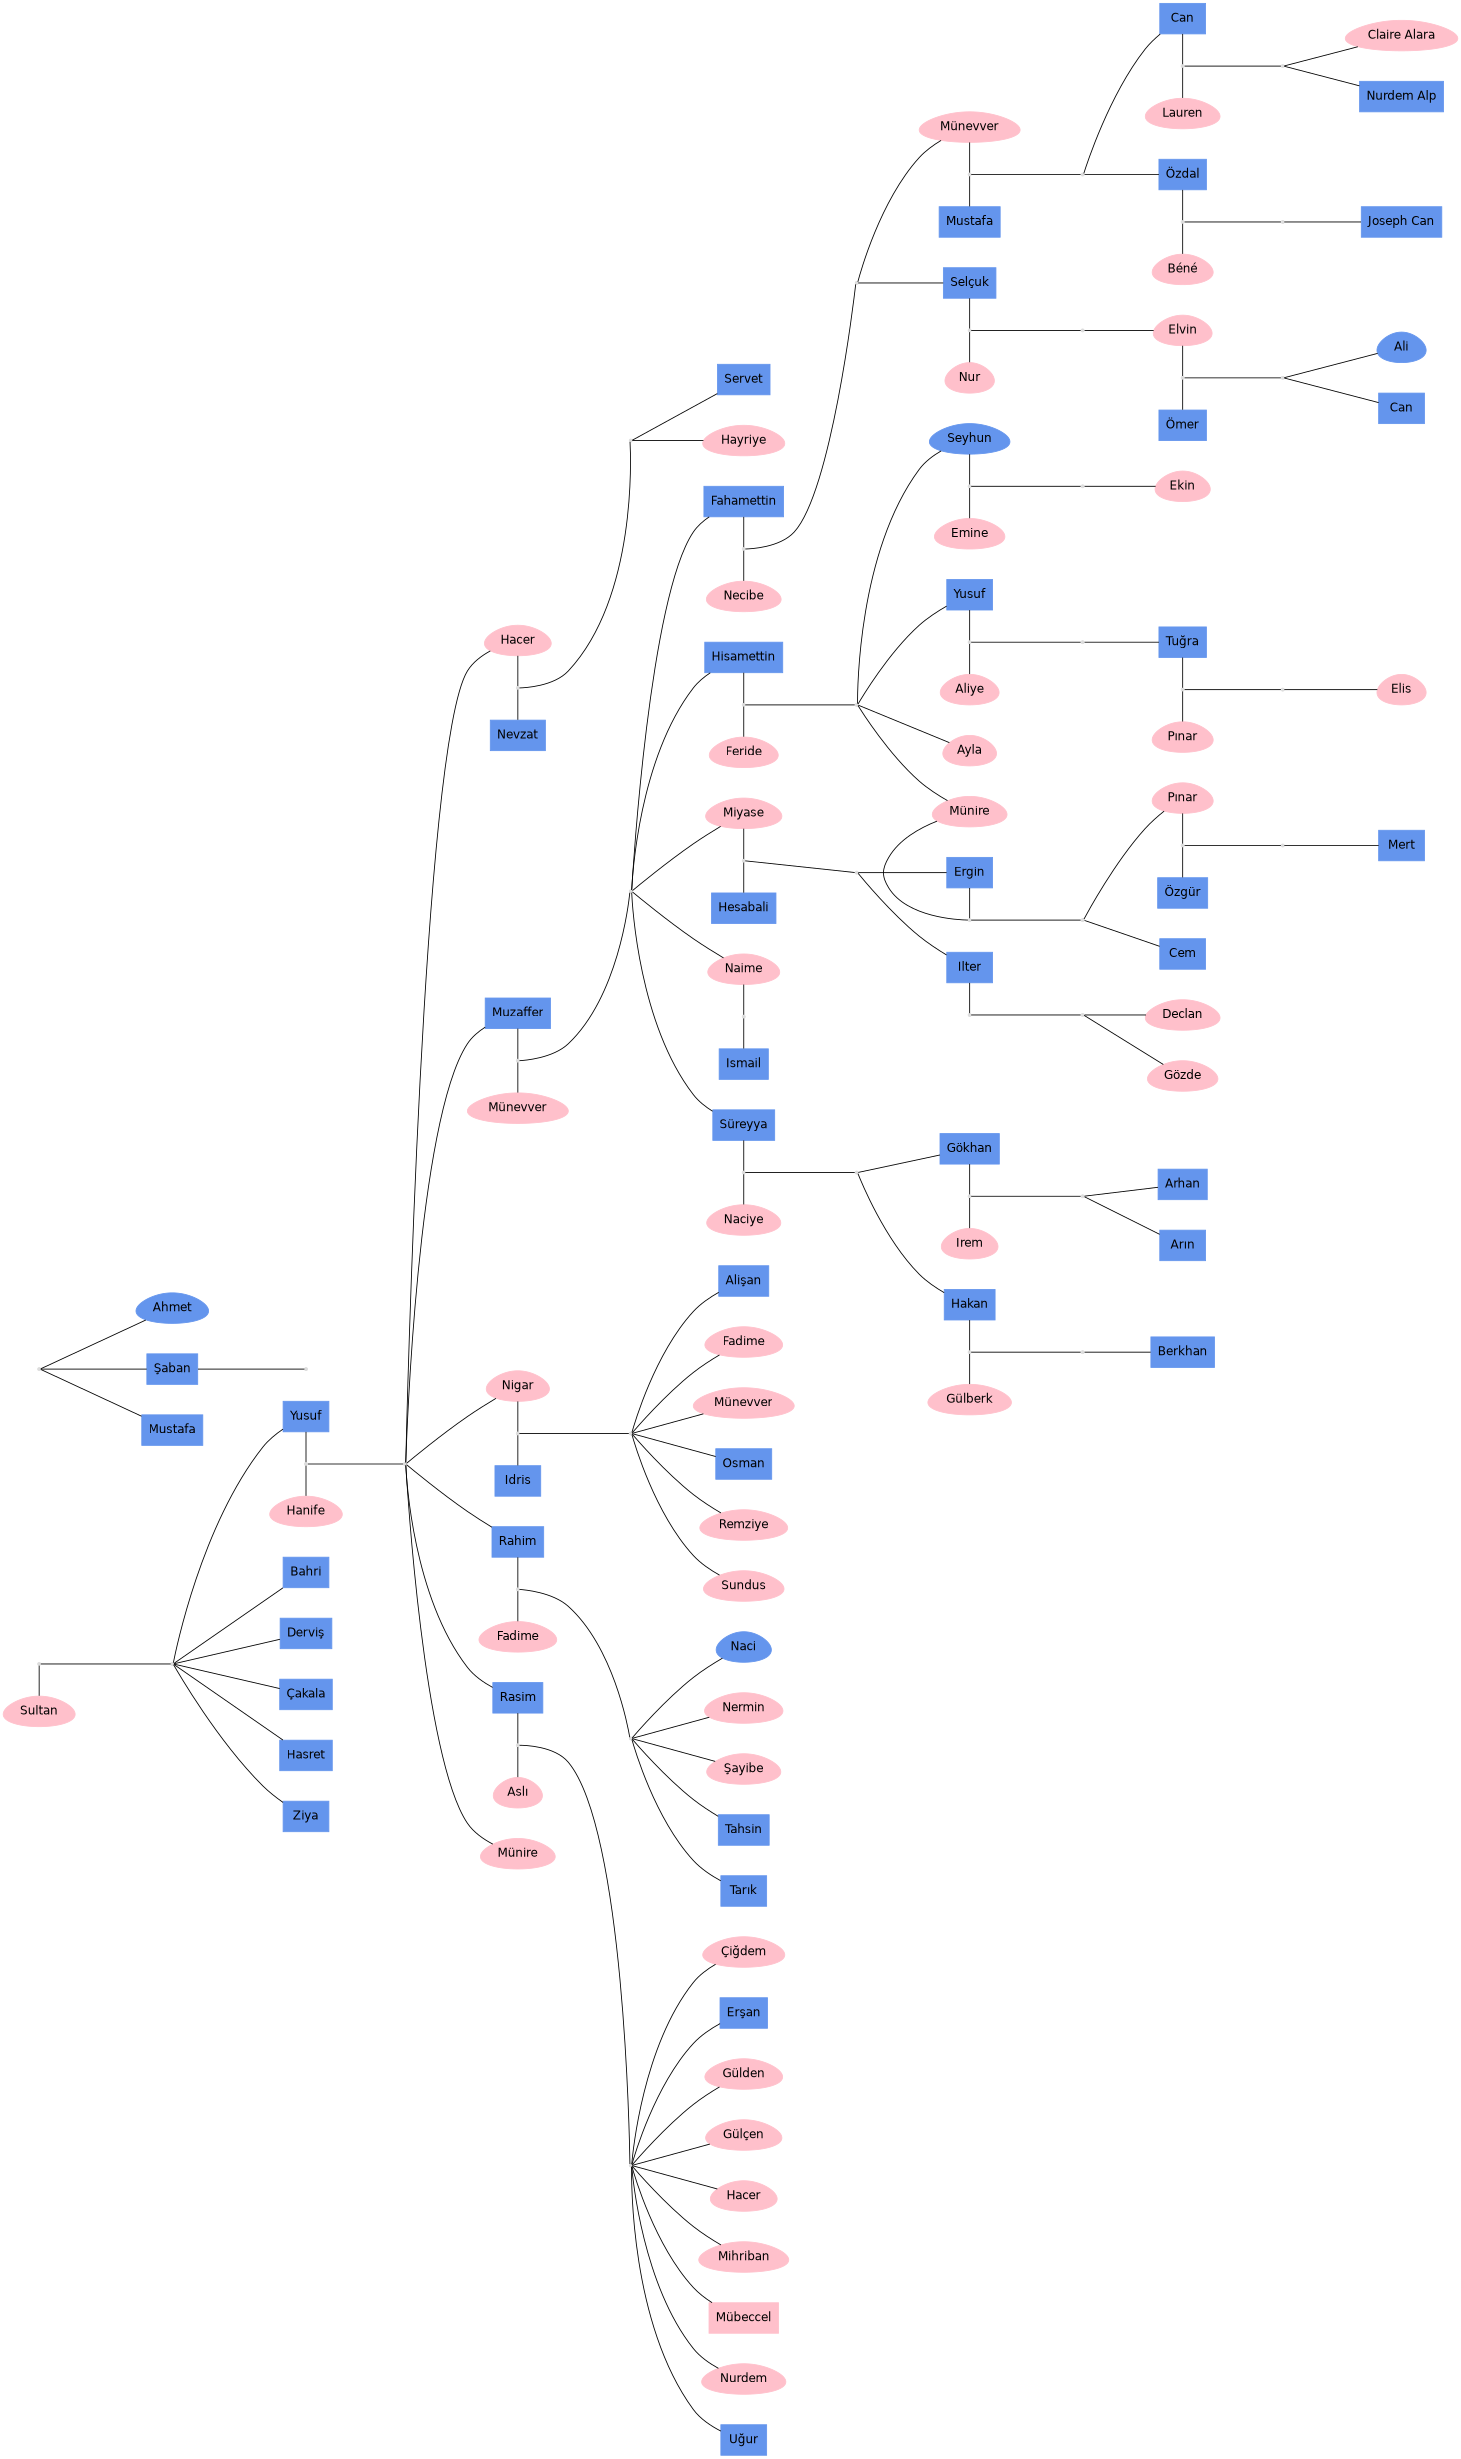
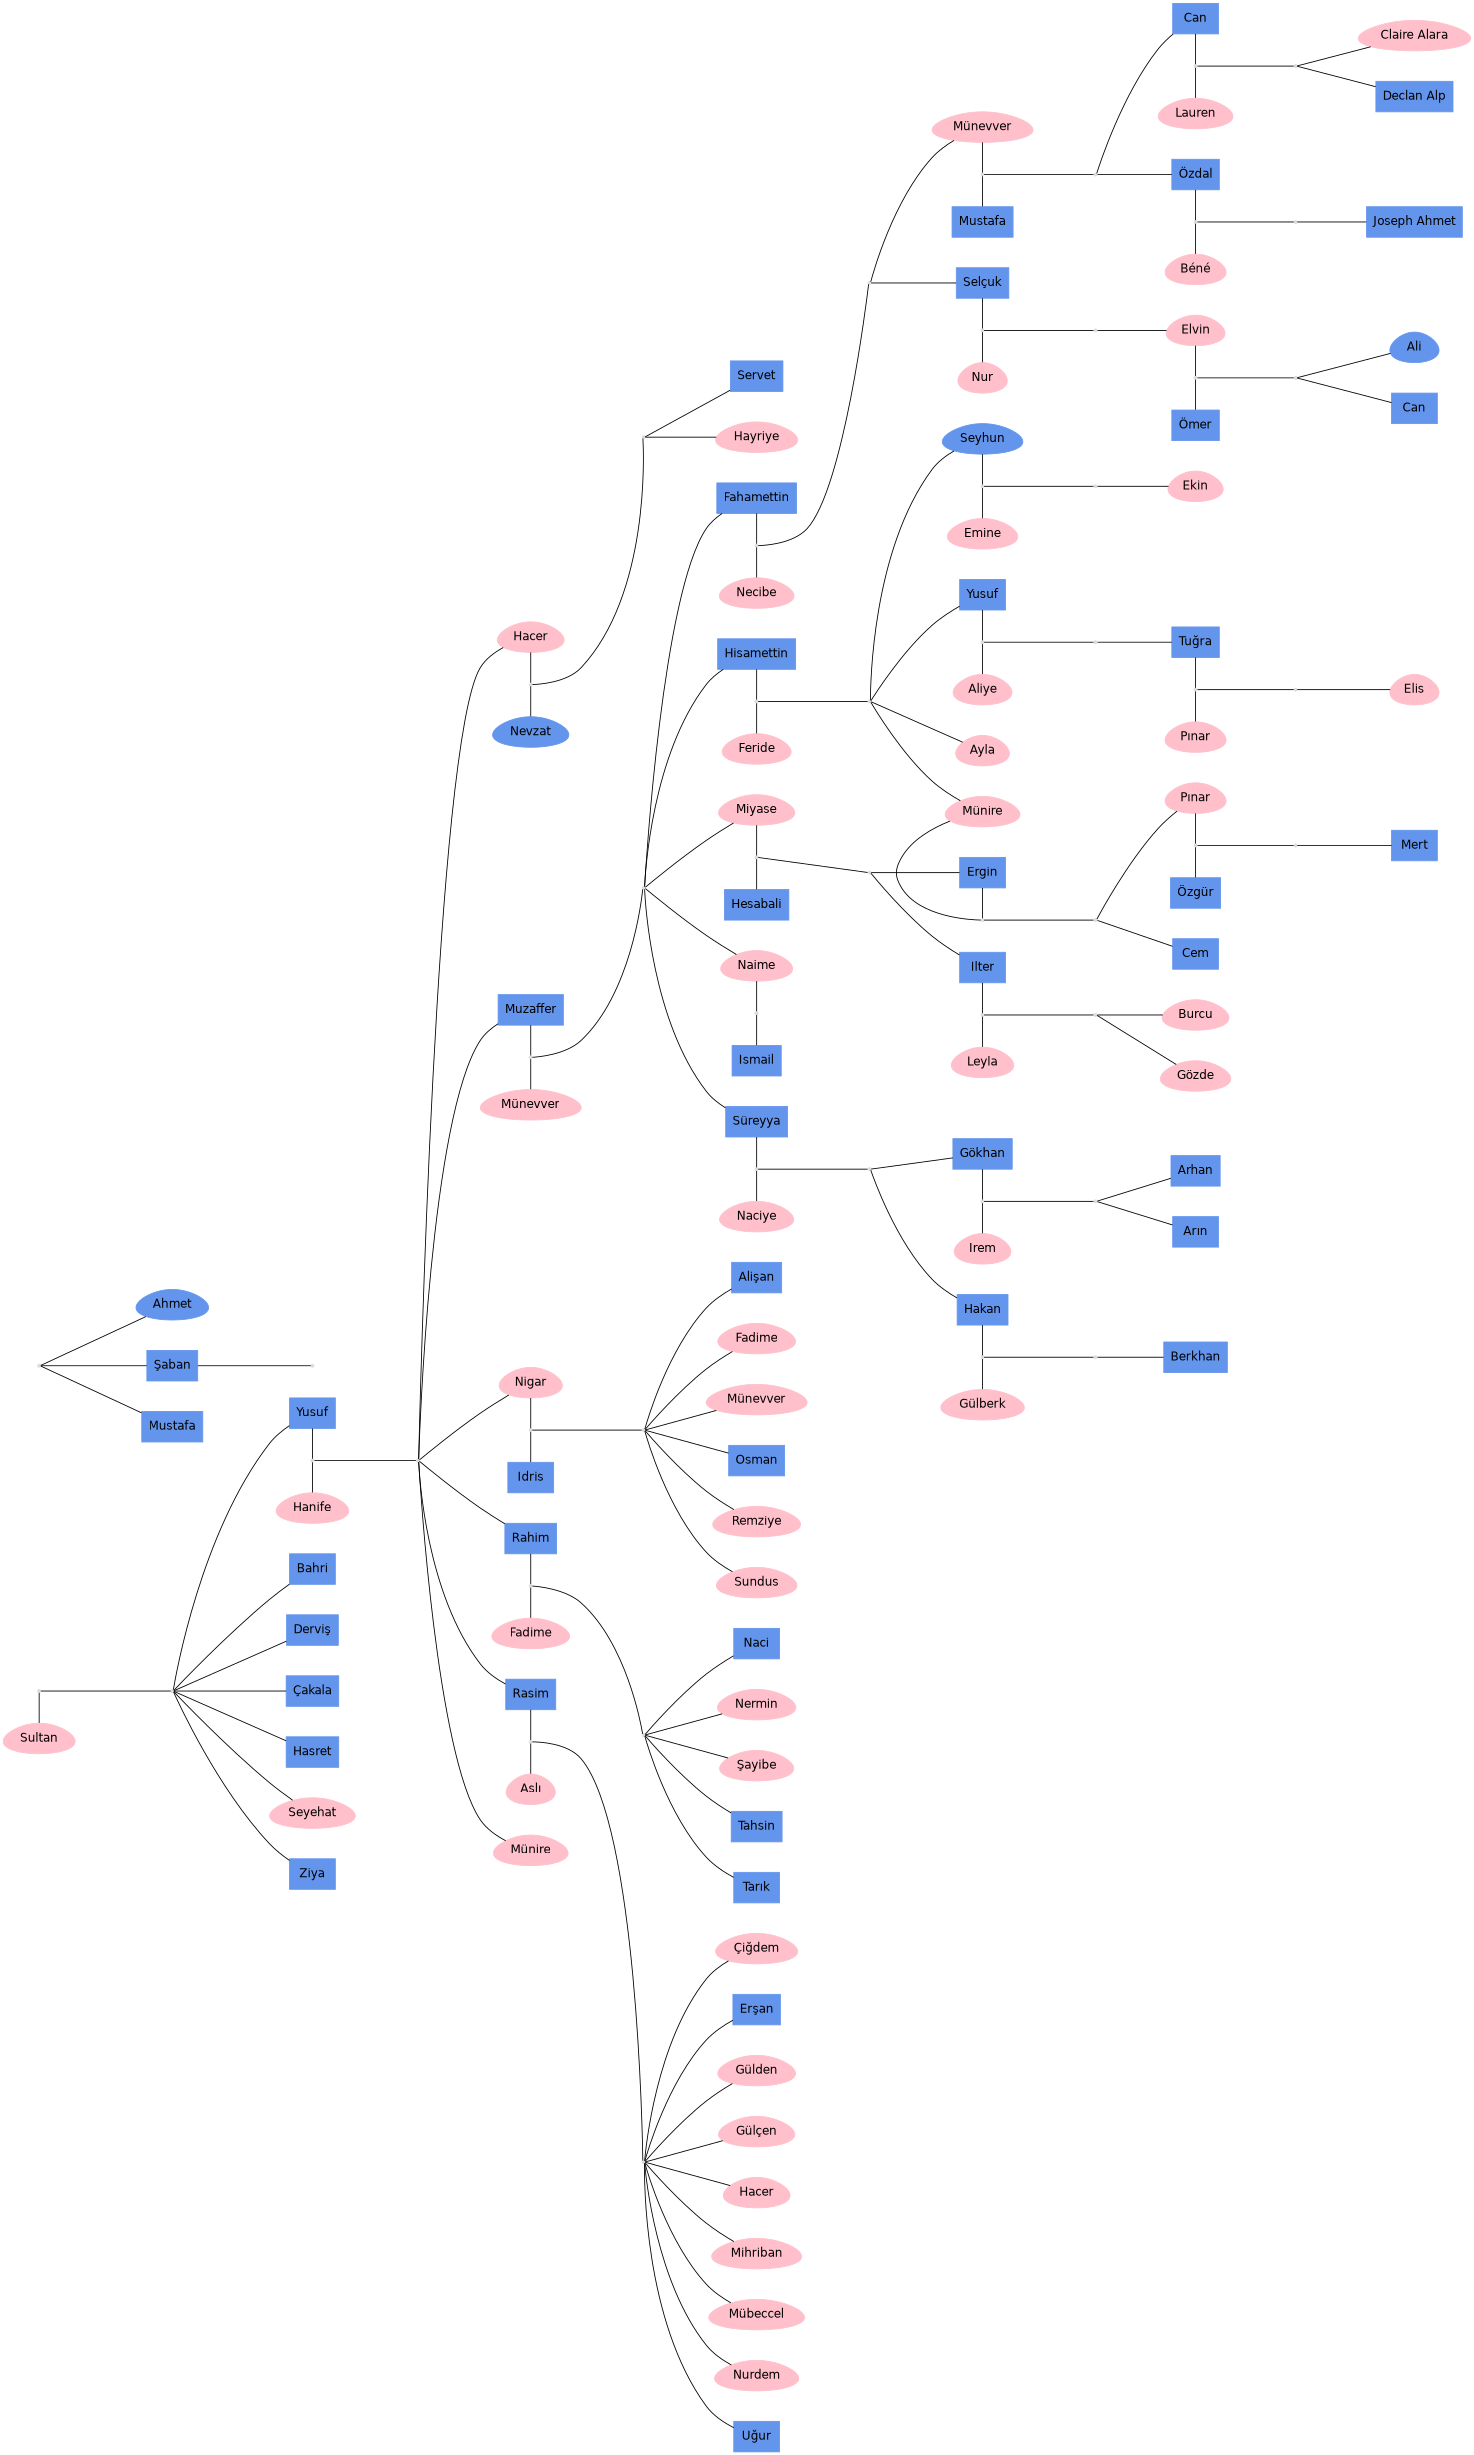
(1402, 97) -> (1414, 97)
(1402, 222) -> (1414, 222)
(518, 735) -> (531, 732)
(1183, 1015) -> (1196, 1015)
none -> (983, 1062)
(744, 1647) -> (757, 1644)
none -> (312, 1813)
(744, 2318) -> (757, 2315)
